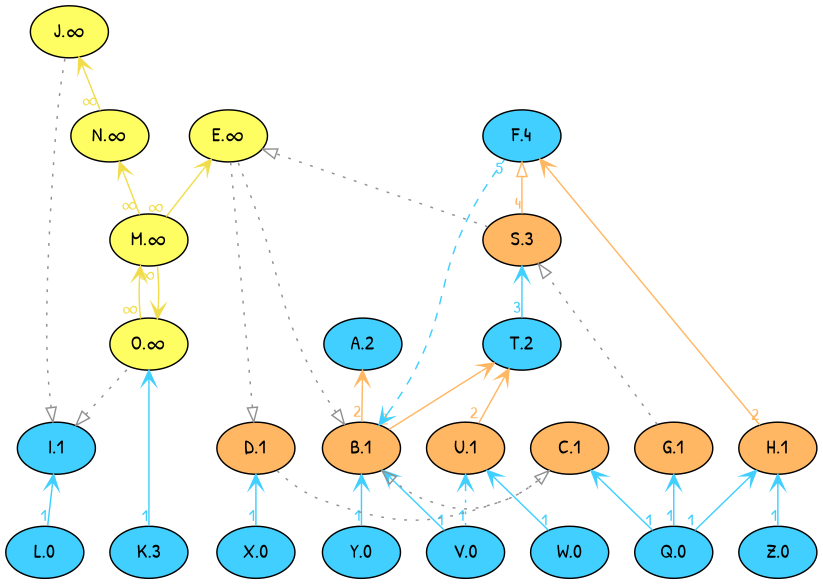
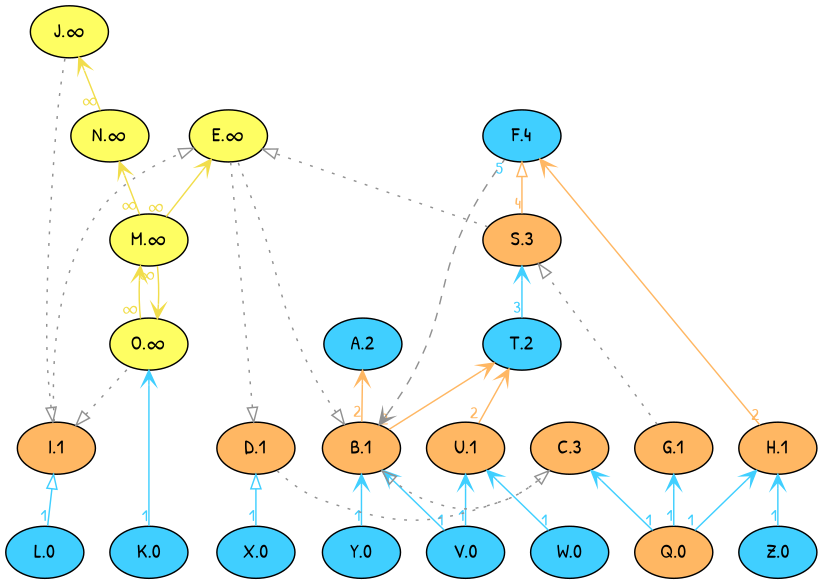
none -> (72, 264)
(444, 286) -> (444, 286)
(56, 448) -> (56, 448)
(570, 448) -> (570, 448)
(466, 500) -> (466, 500)
(50, 507) -> (50, 507)
(256, 507) -> (256, 507)
(149, 552) -> (149, 552)
(674, 552) -> (674, 552)
